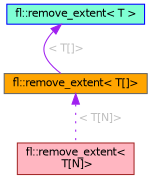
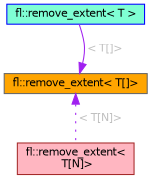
(45, 54) -> (84, 44)
